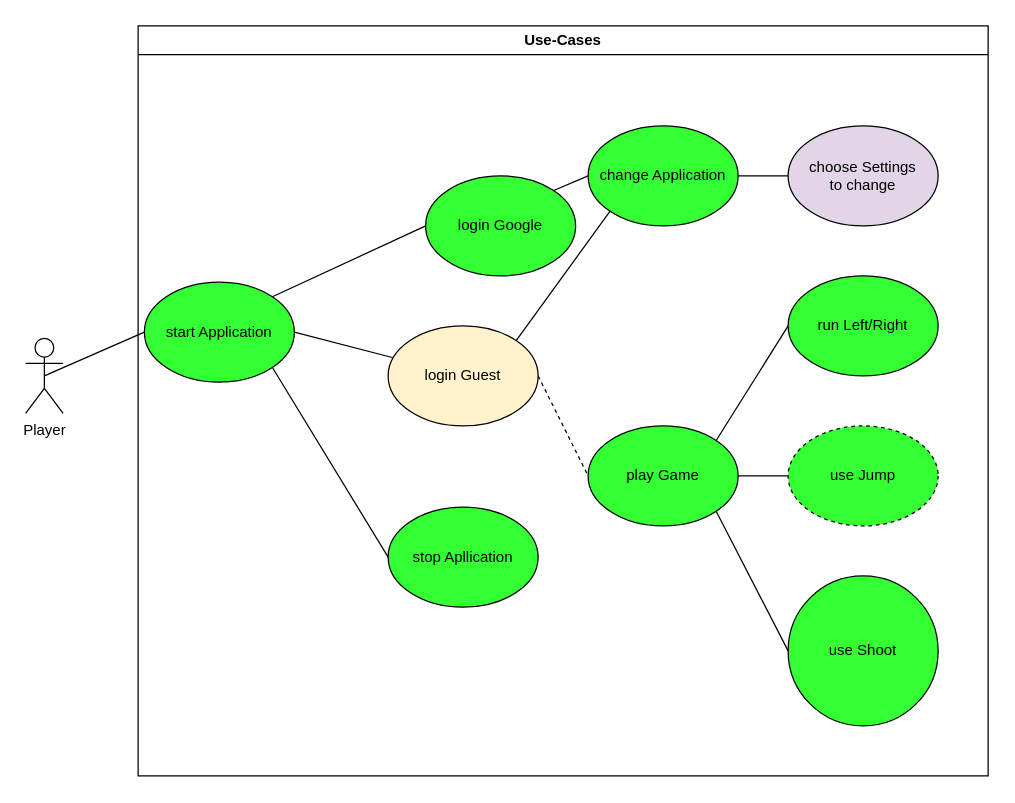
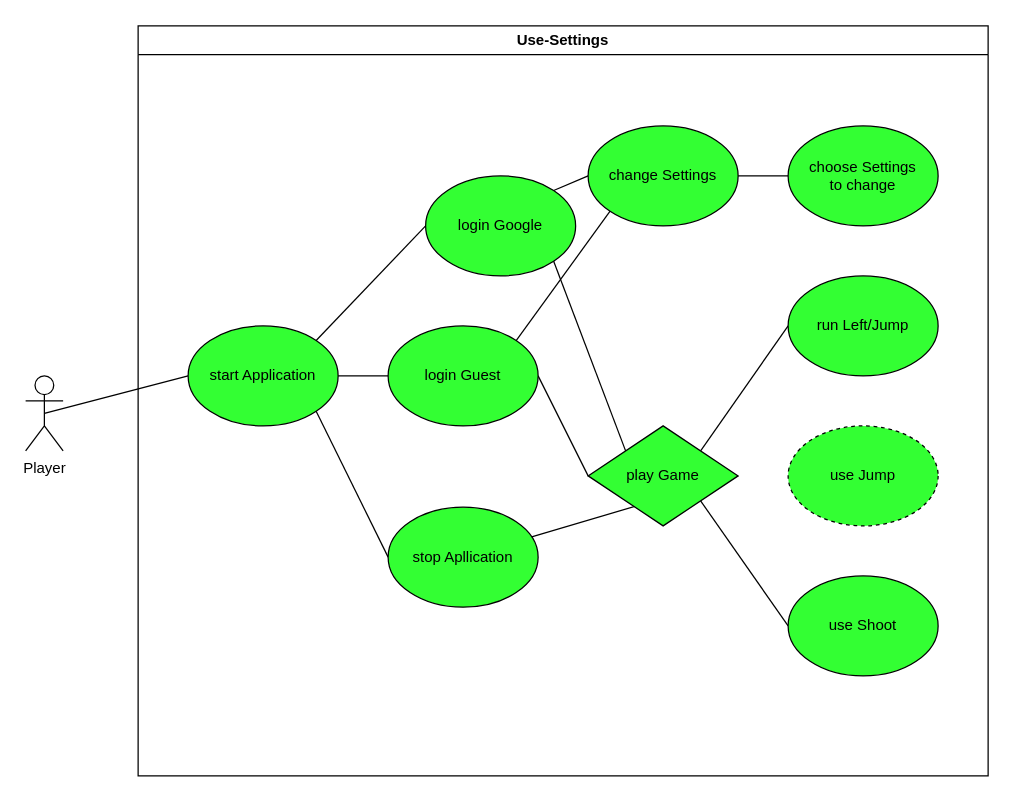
(563, 41) -> (563, 41)
(663, 176) -> (663, 176)
(863, 176) -> (863, 176)
(863, 326) -> (863, 326)
(219, 332) -> (263, 376)
none -> (590, 356)
(44, 376) -> (44, 413)
(463, 376) -> (463, 376)
(563, 425) -> (563, 425)
(663, 476) -> (663, 476)
(763, 476) -> (585, 521)
(863, 651) -> (863, 626)
